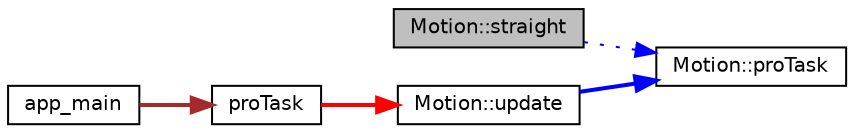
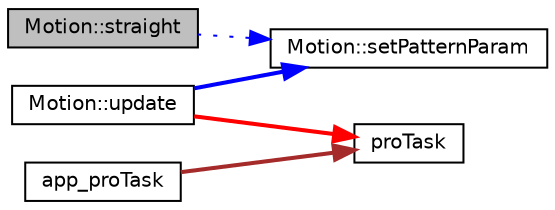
(751, 67) -> (409, 48)
(74, 105) -> (103, 182)
(349, 105) -> (264, 125)
